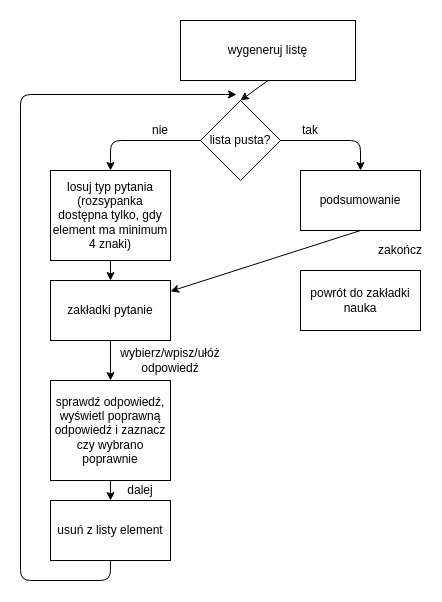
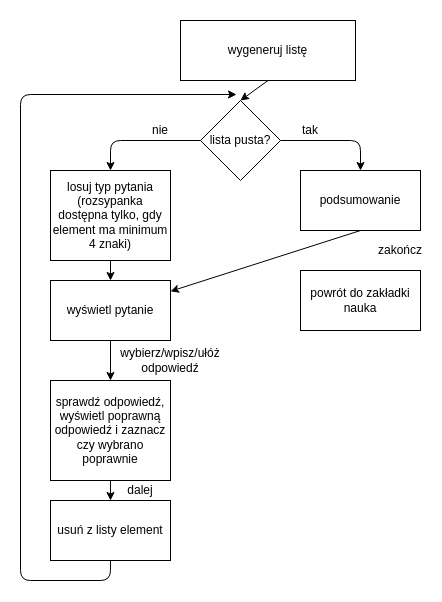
(111, 311) -> (111, 311)
